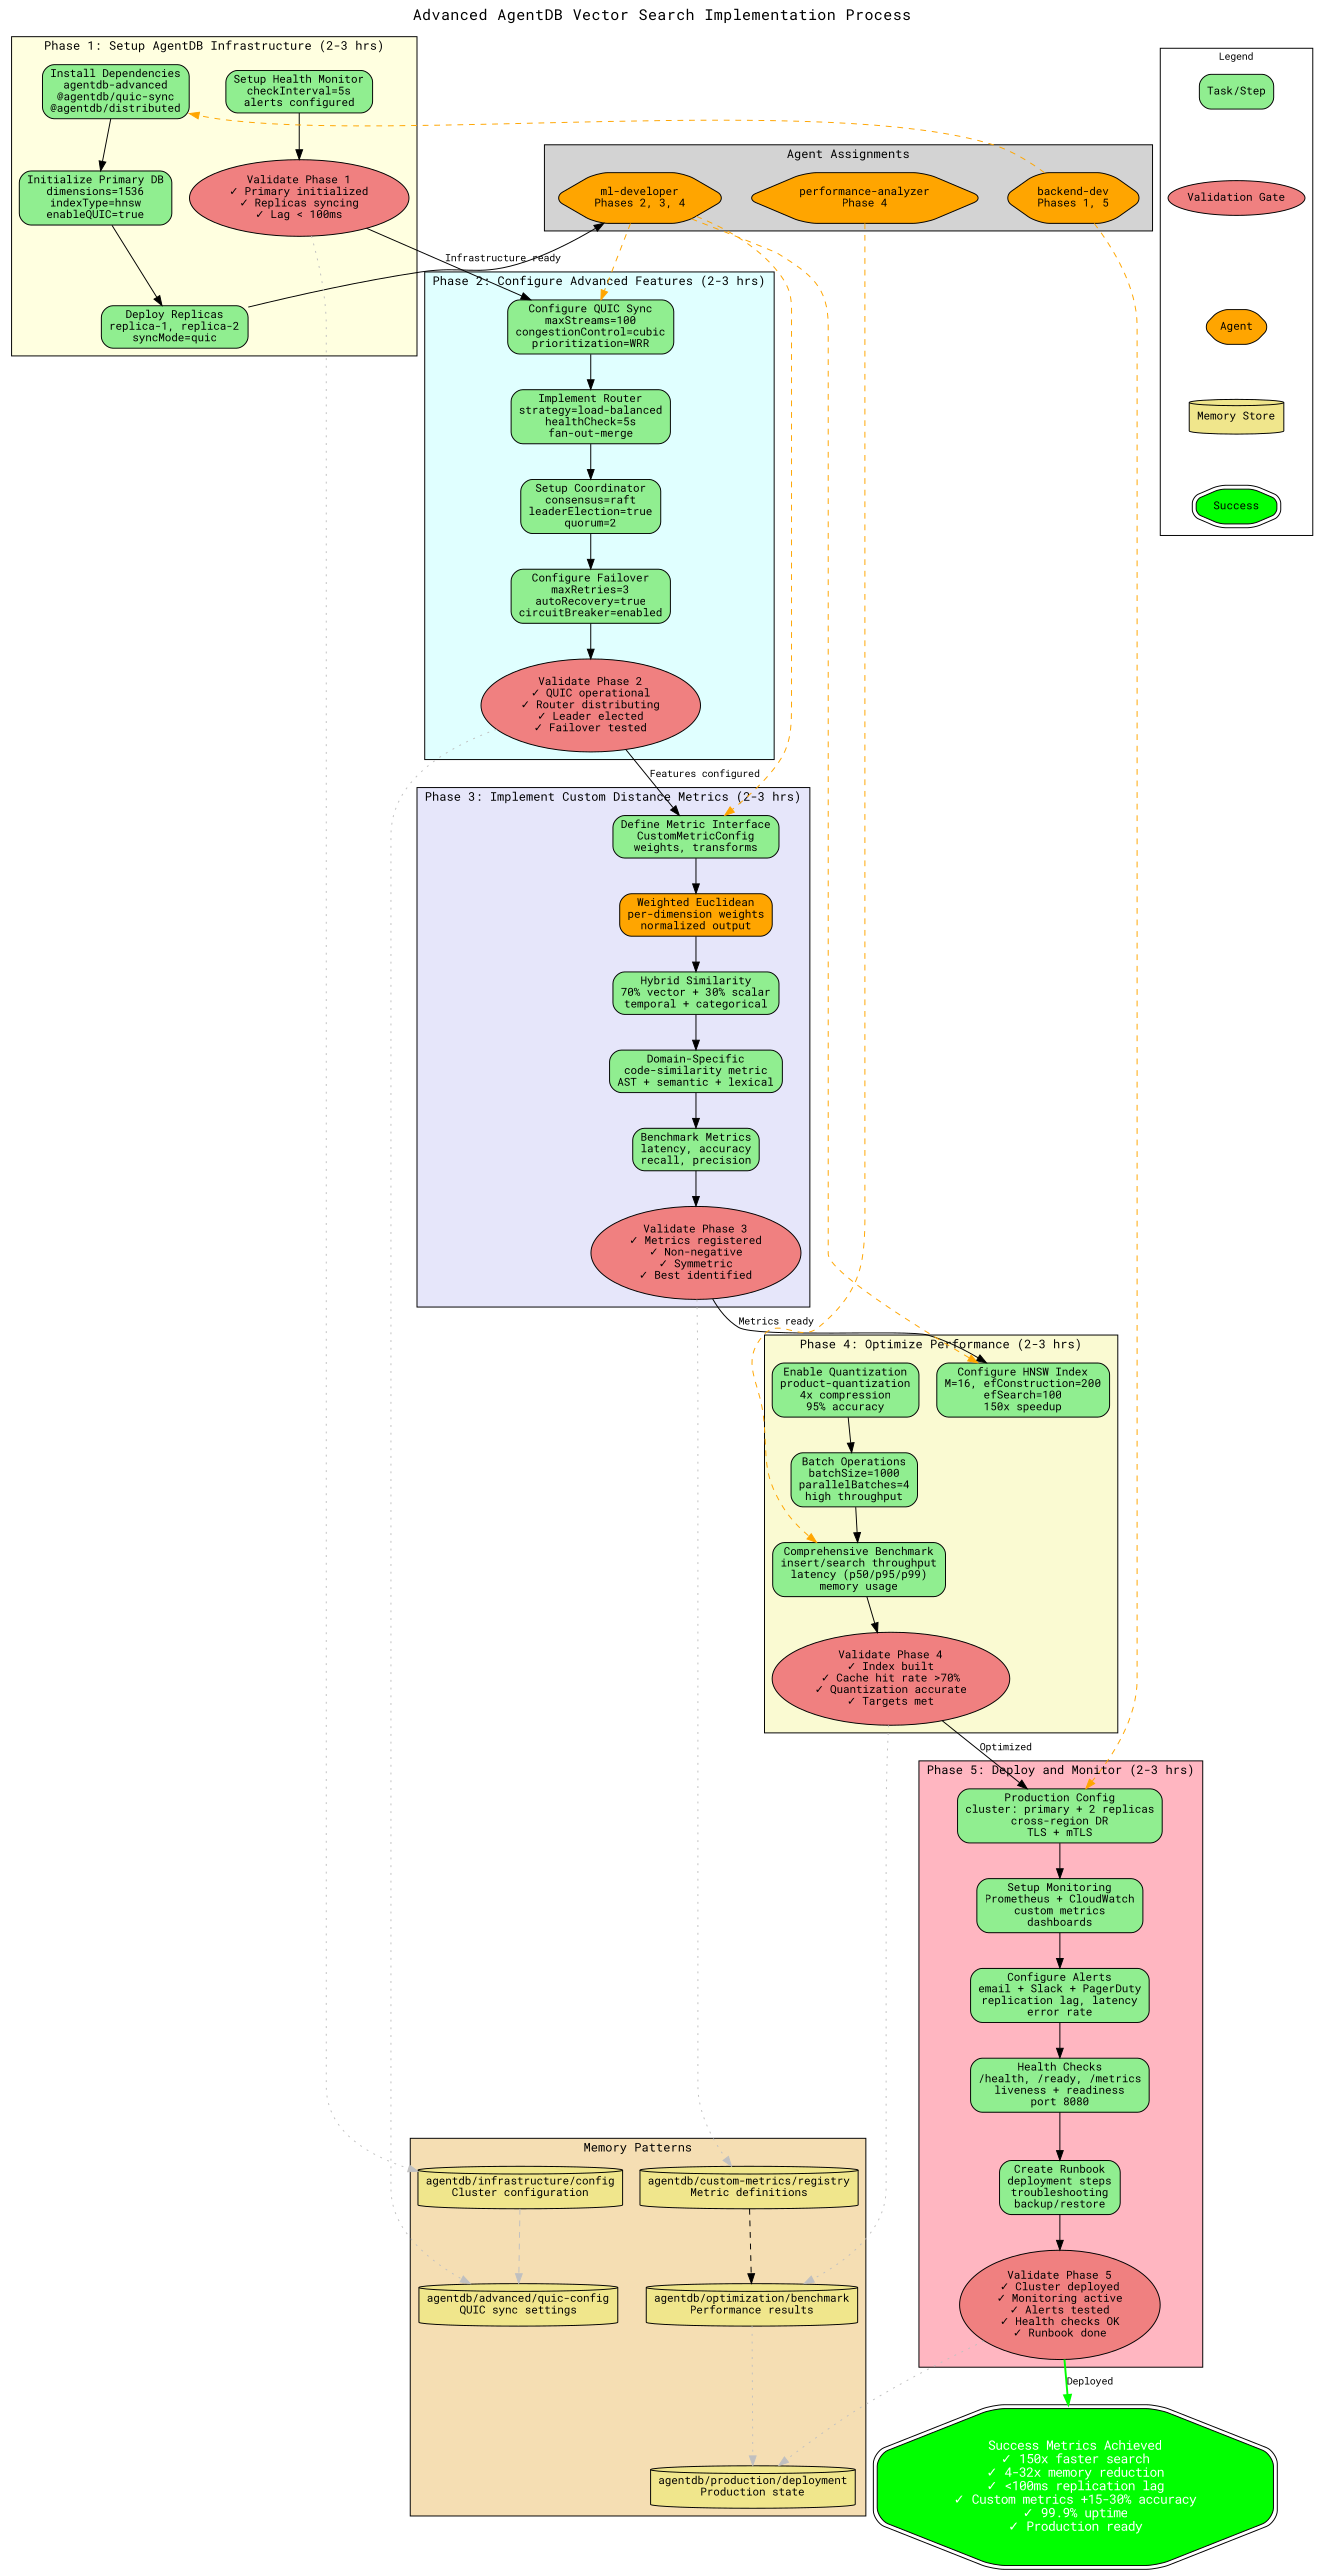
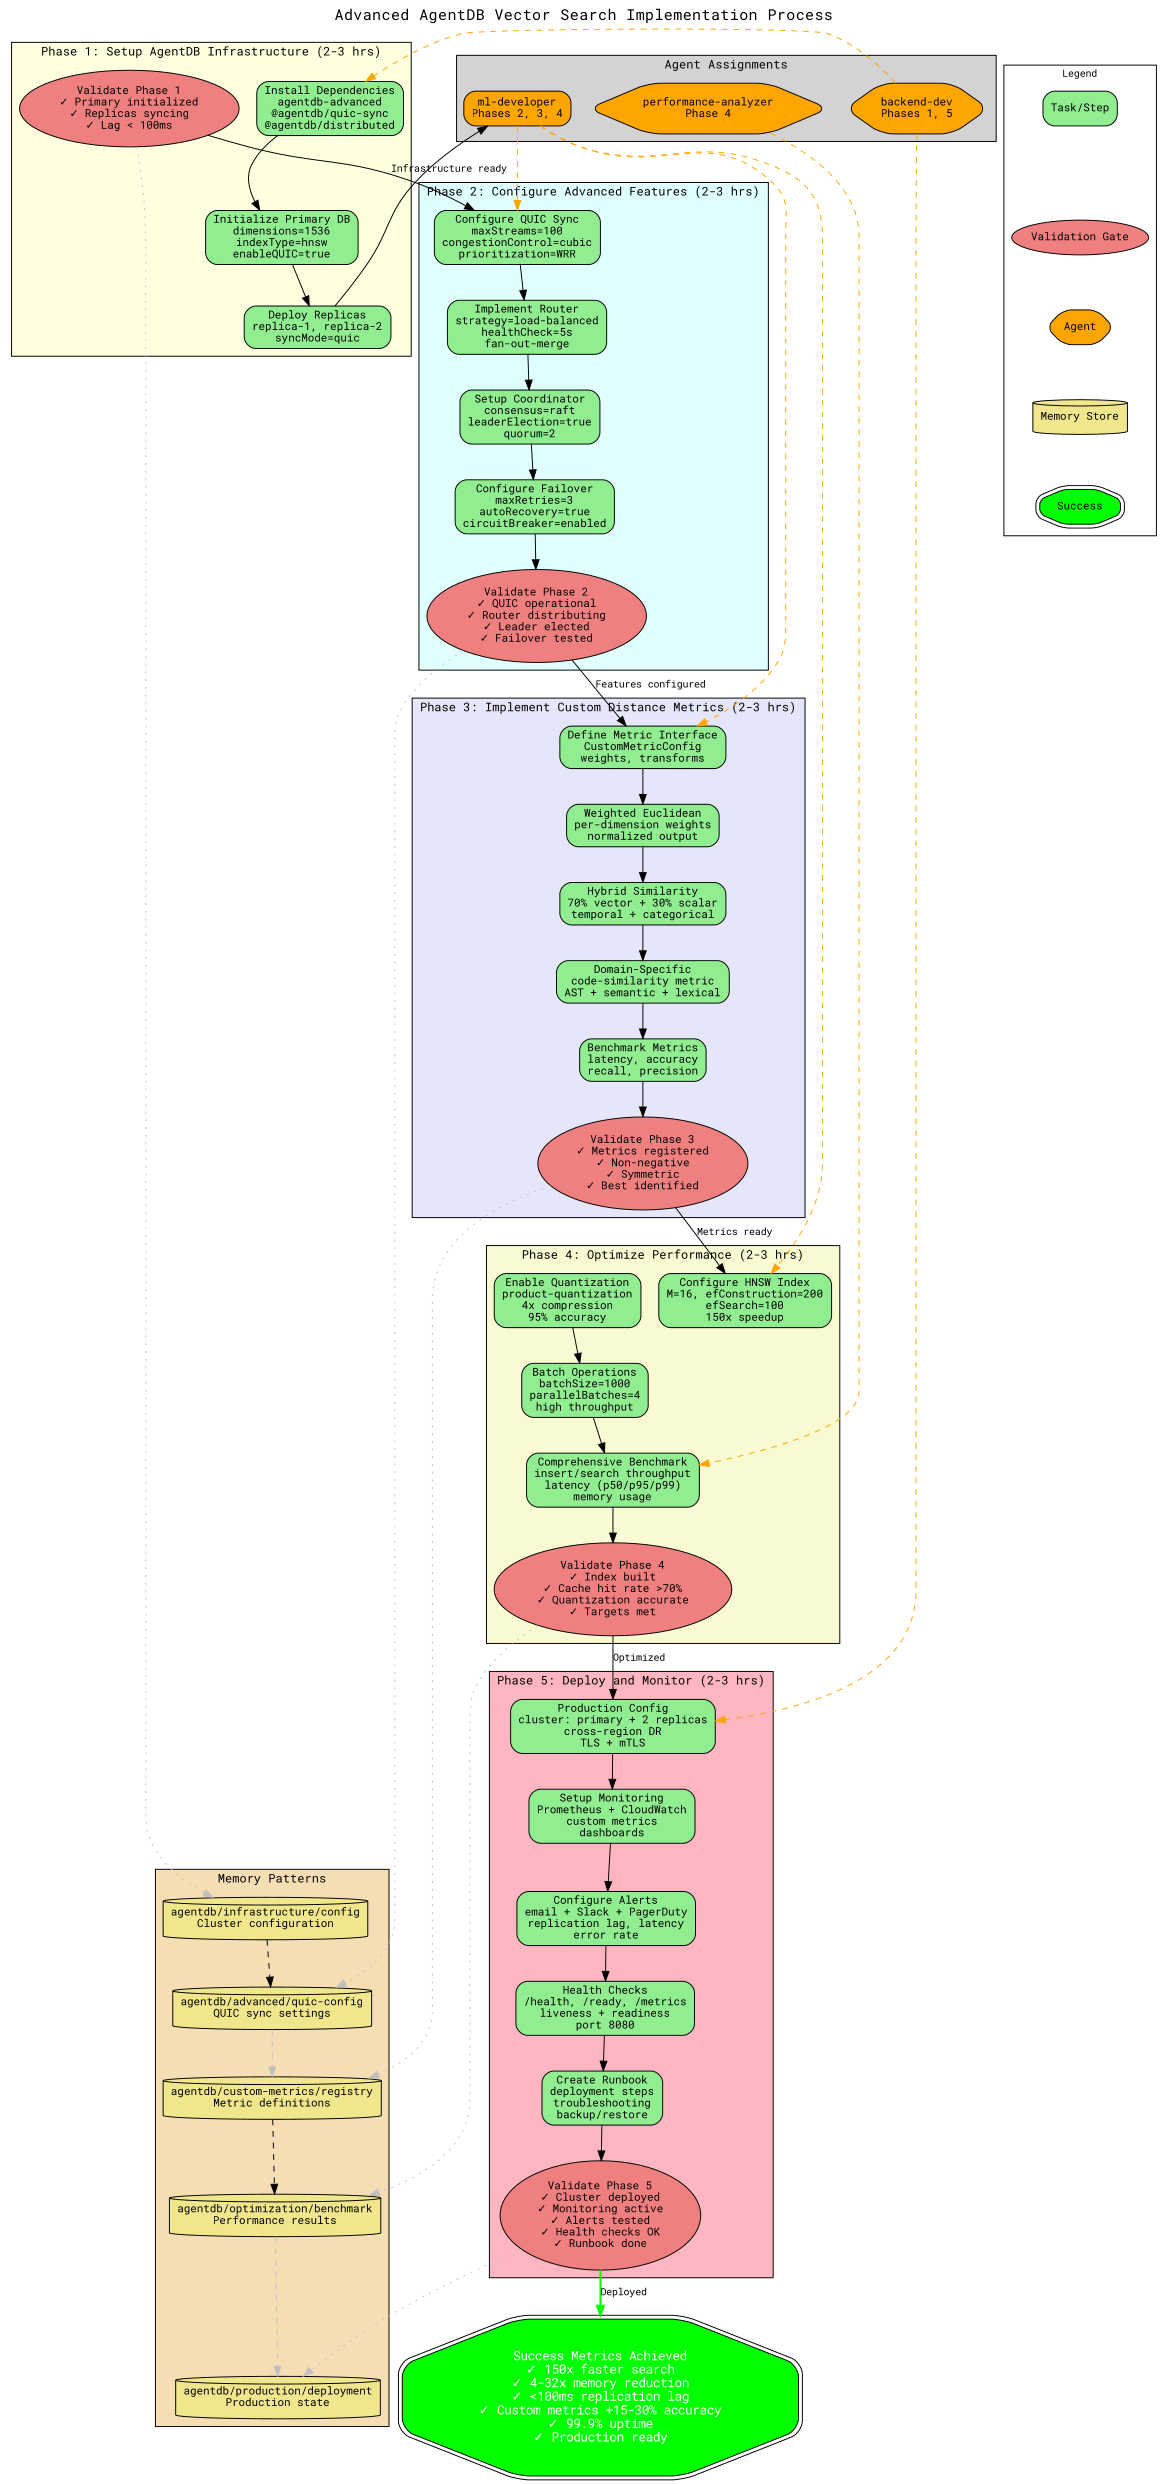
(299, 92) -> none
(640, 198) -> (517, 109)
(696, 915) -> (643, 826)
none -> (272, 2048)
(519, 2241) -> (268, 1958)
(752, 2391) -> (276, 2302)
